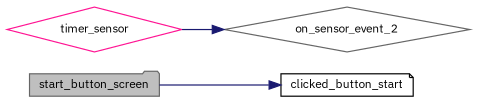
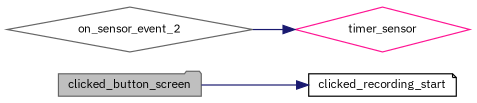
(197, 30) -> (268, 30)
(94, 85) -> (130, 85)
(347, 85) -> (382, 85)
